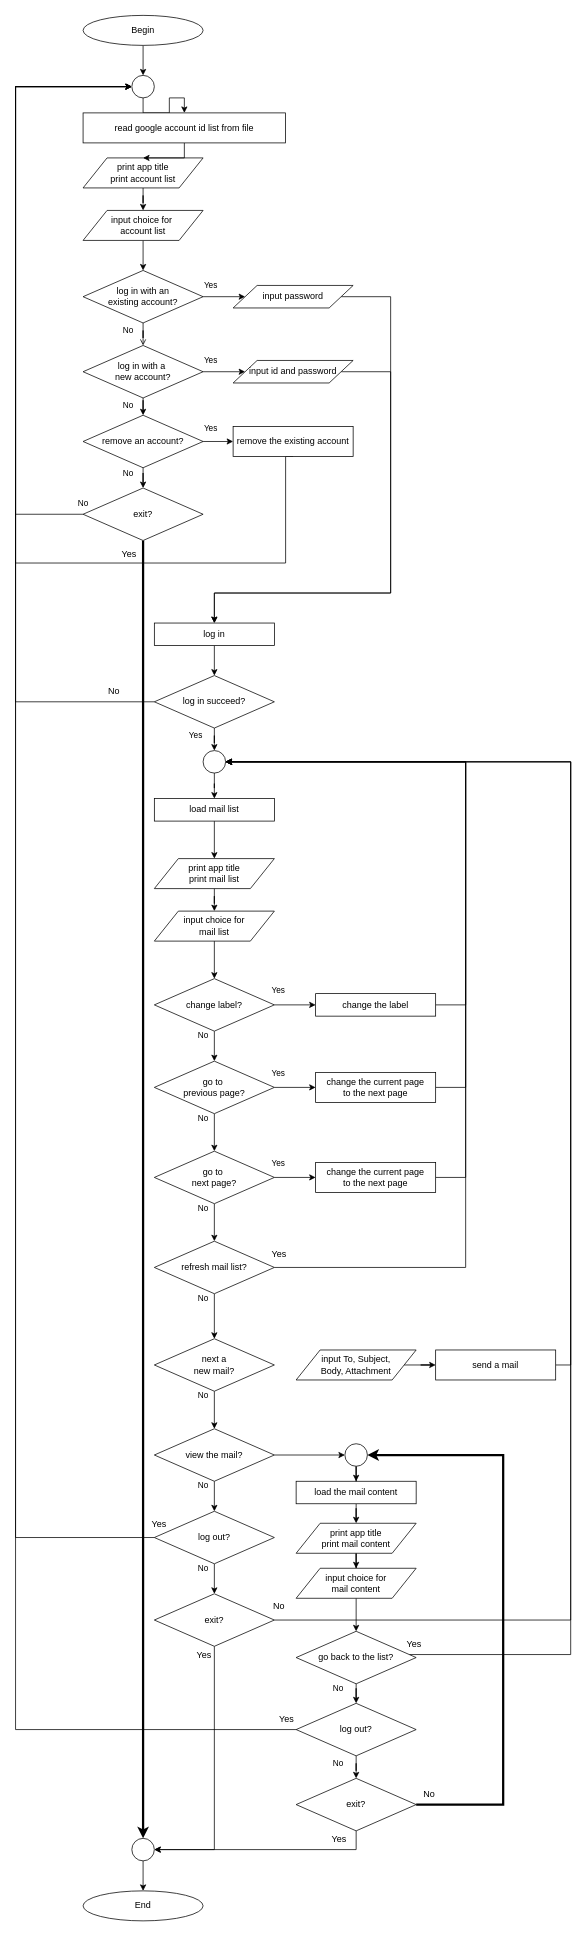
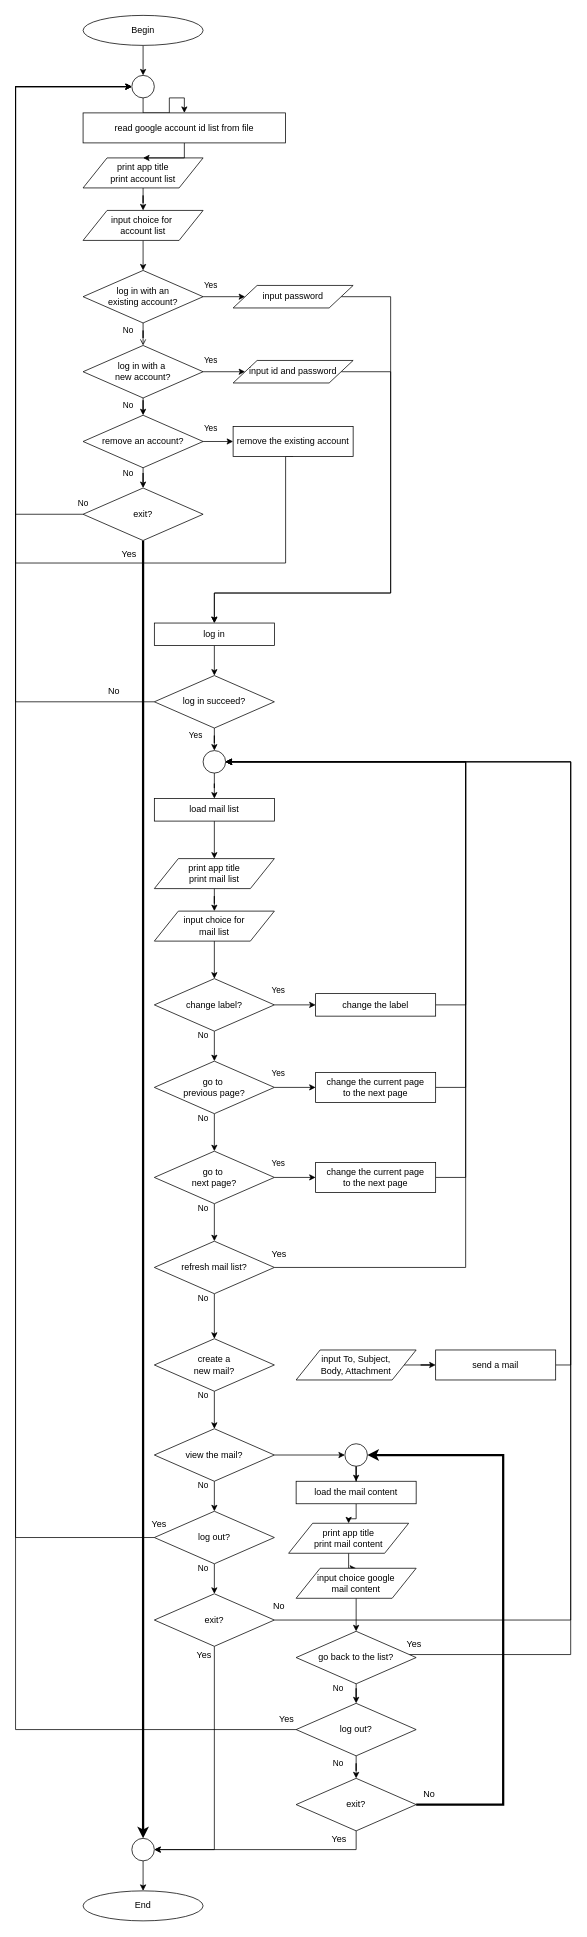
(214, 1365) -> (214, 1365)
(356, 1538) -> (348, 1538)
(356, 1583) -> (356, 1583)
